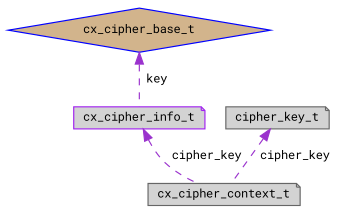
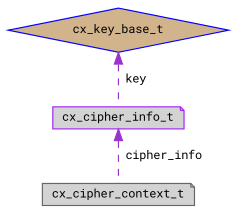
(139, 30) -> (118, 30)
(278, 118) -> none
(204, 156) -> (161, 156)
